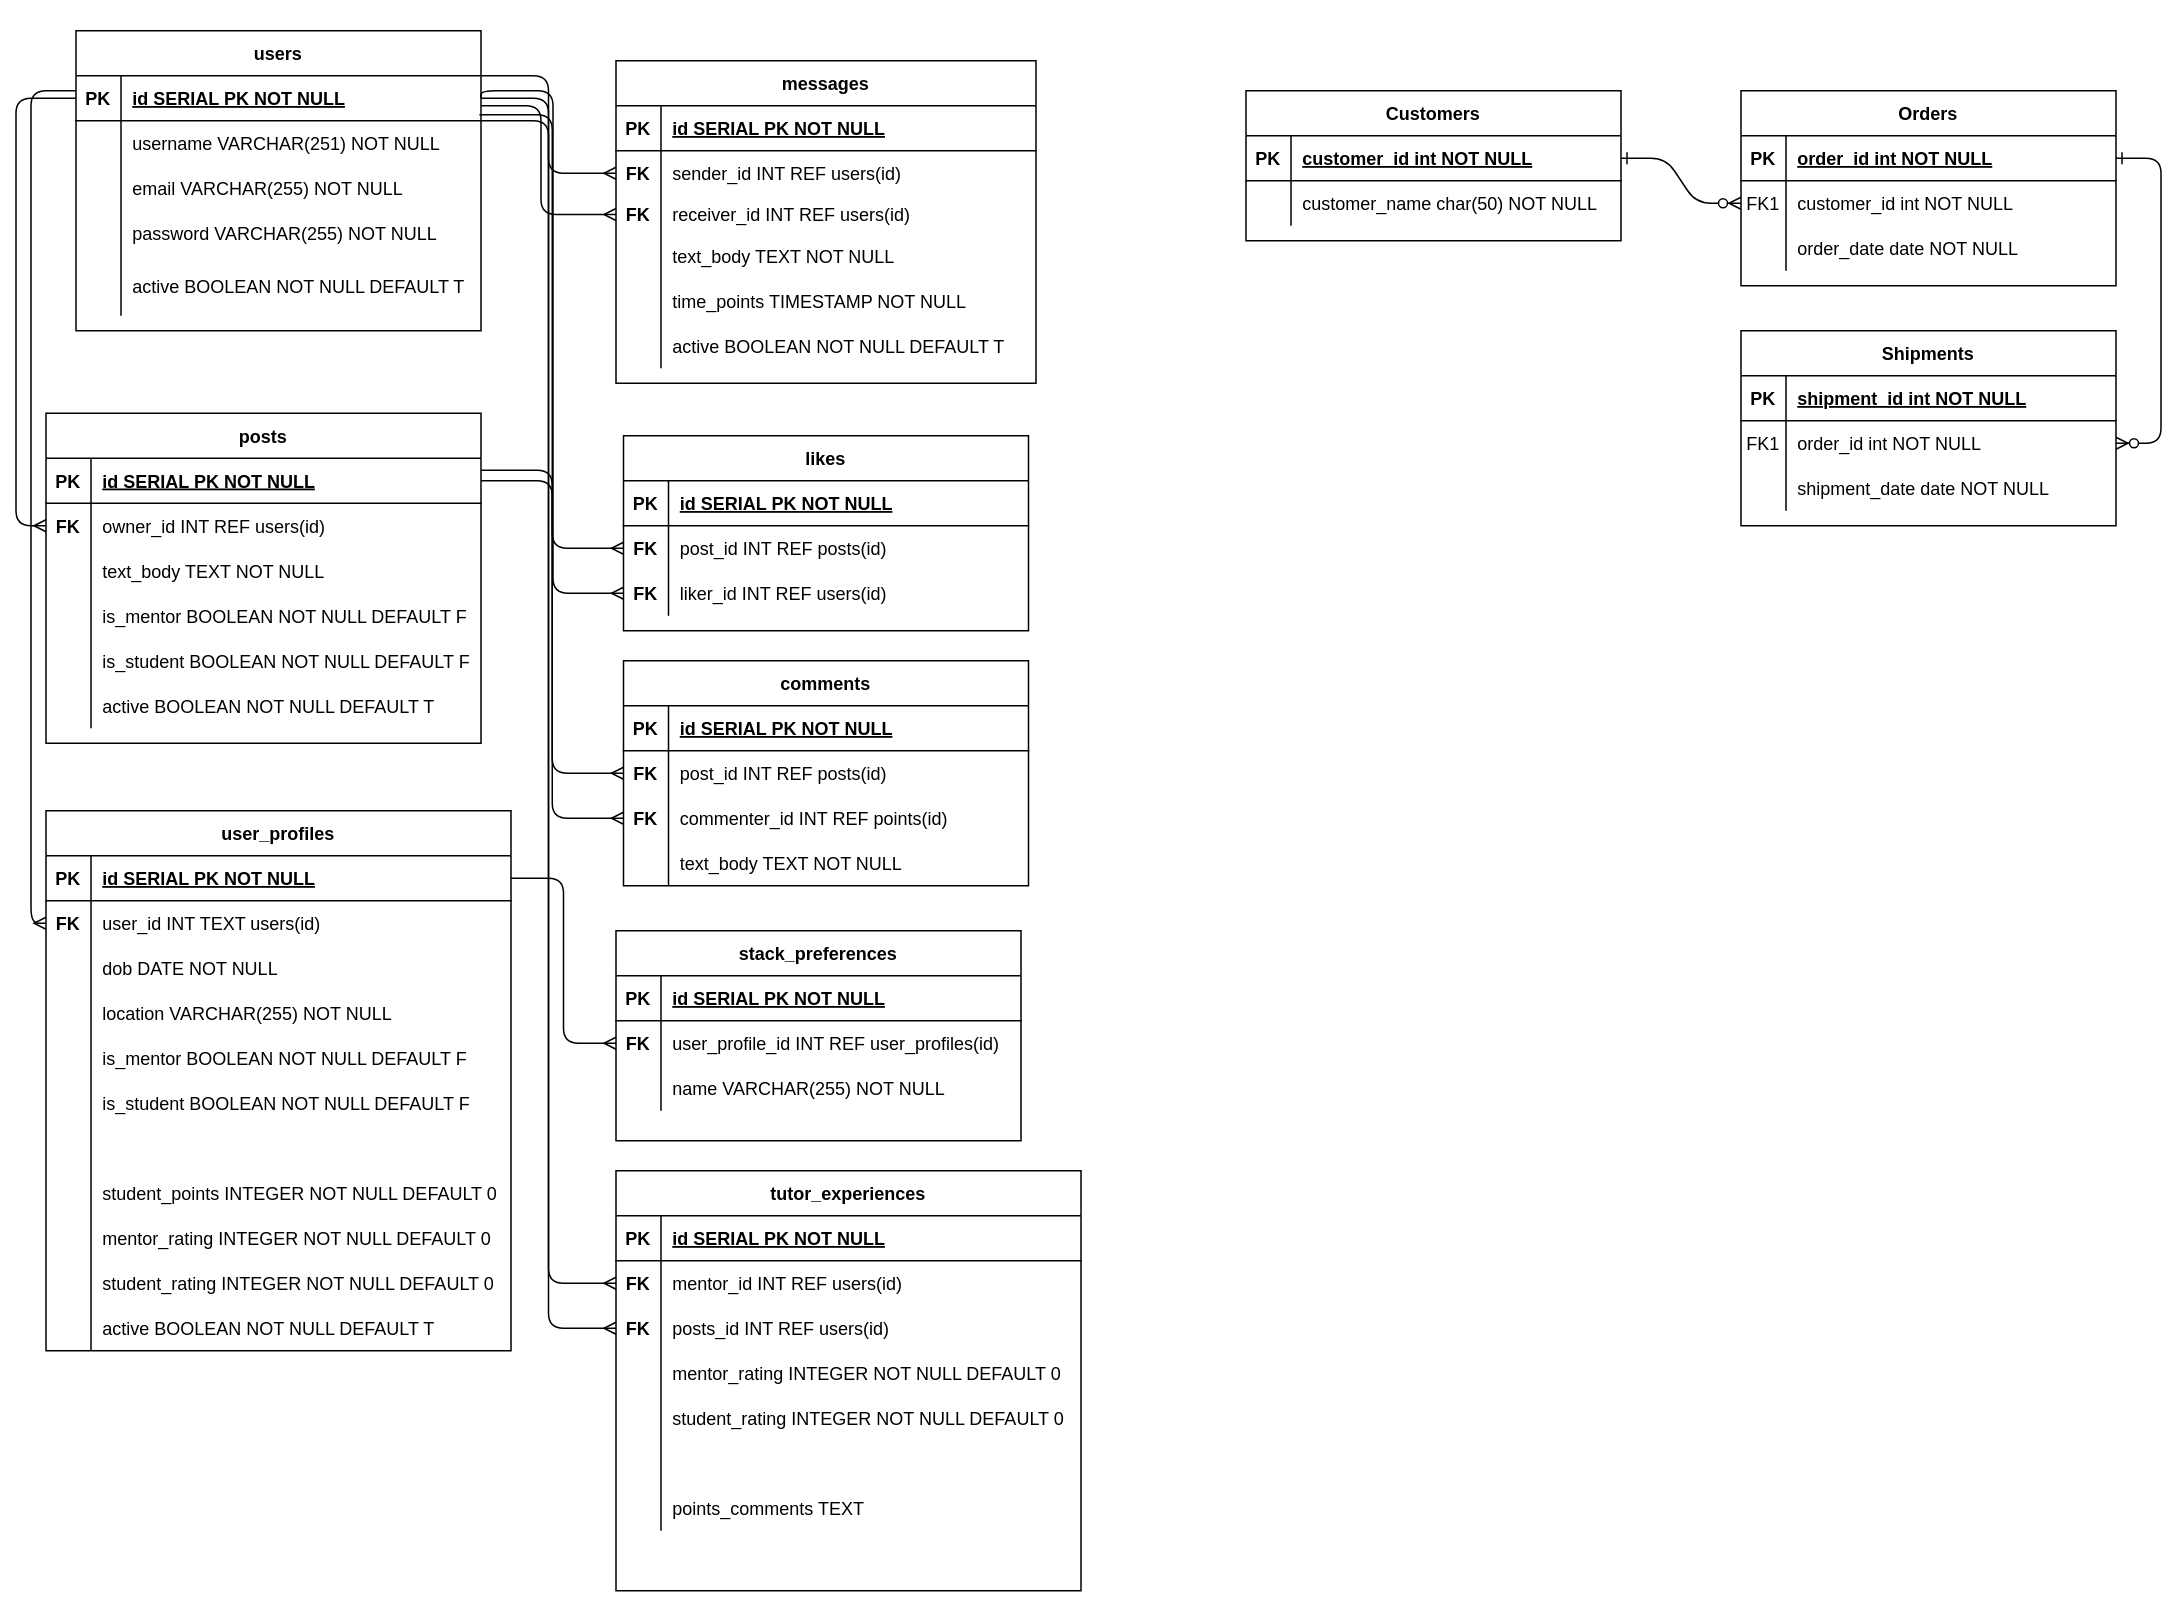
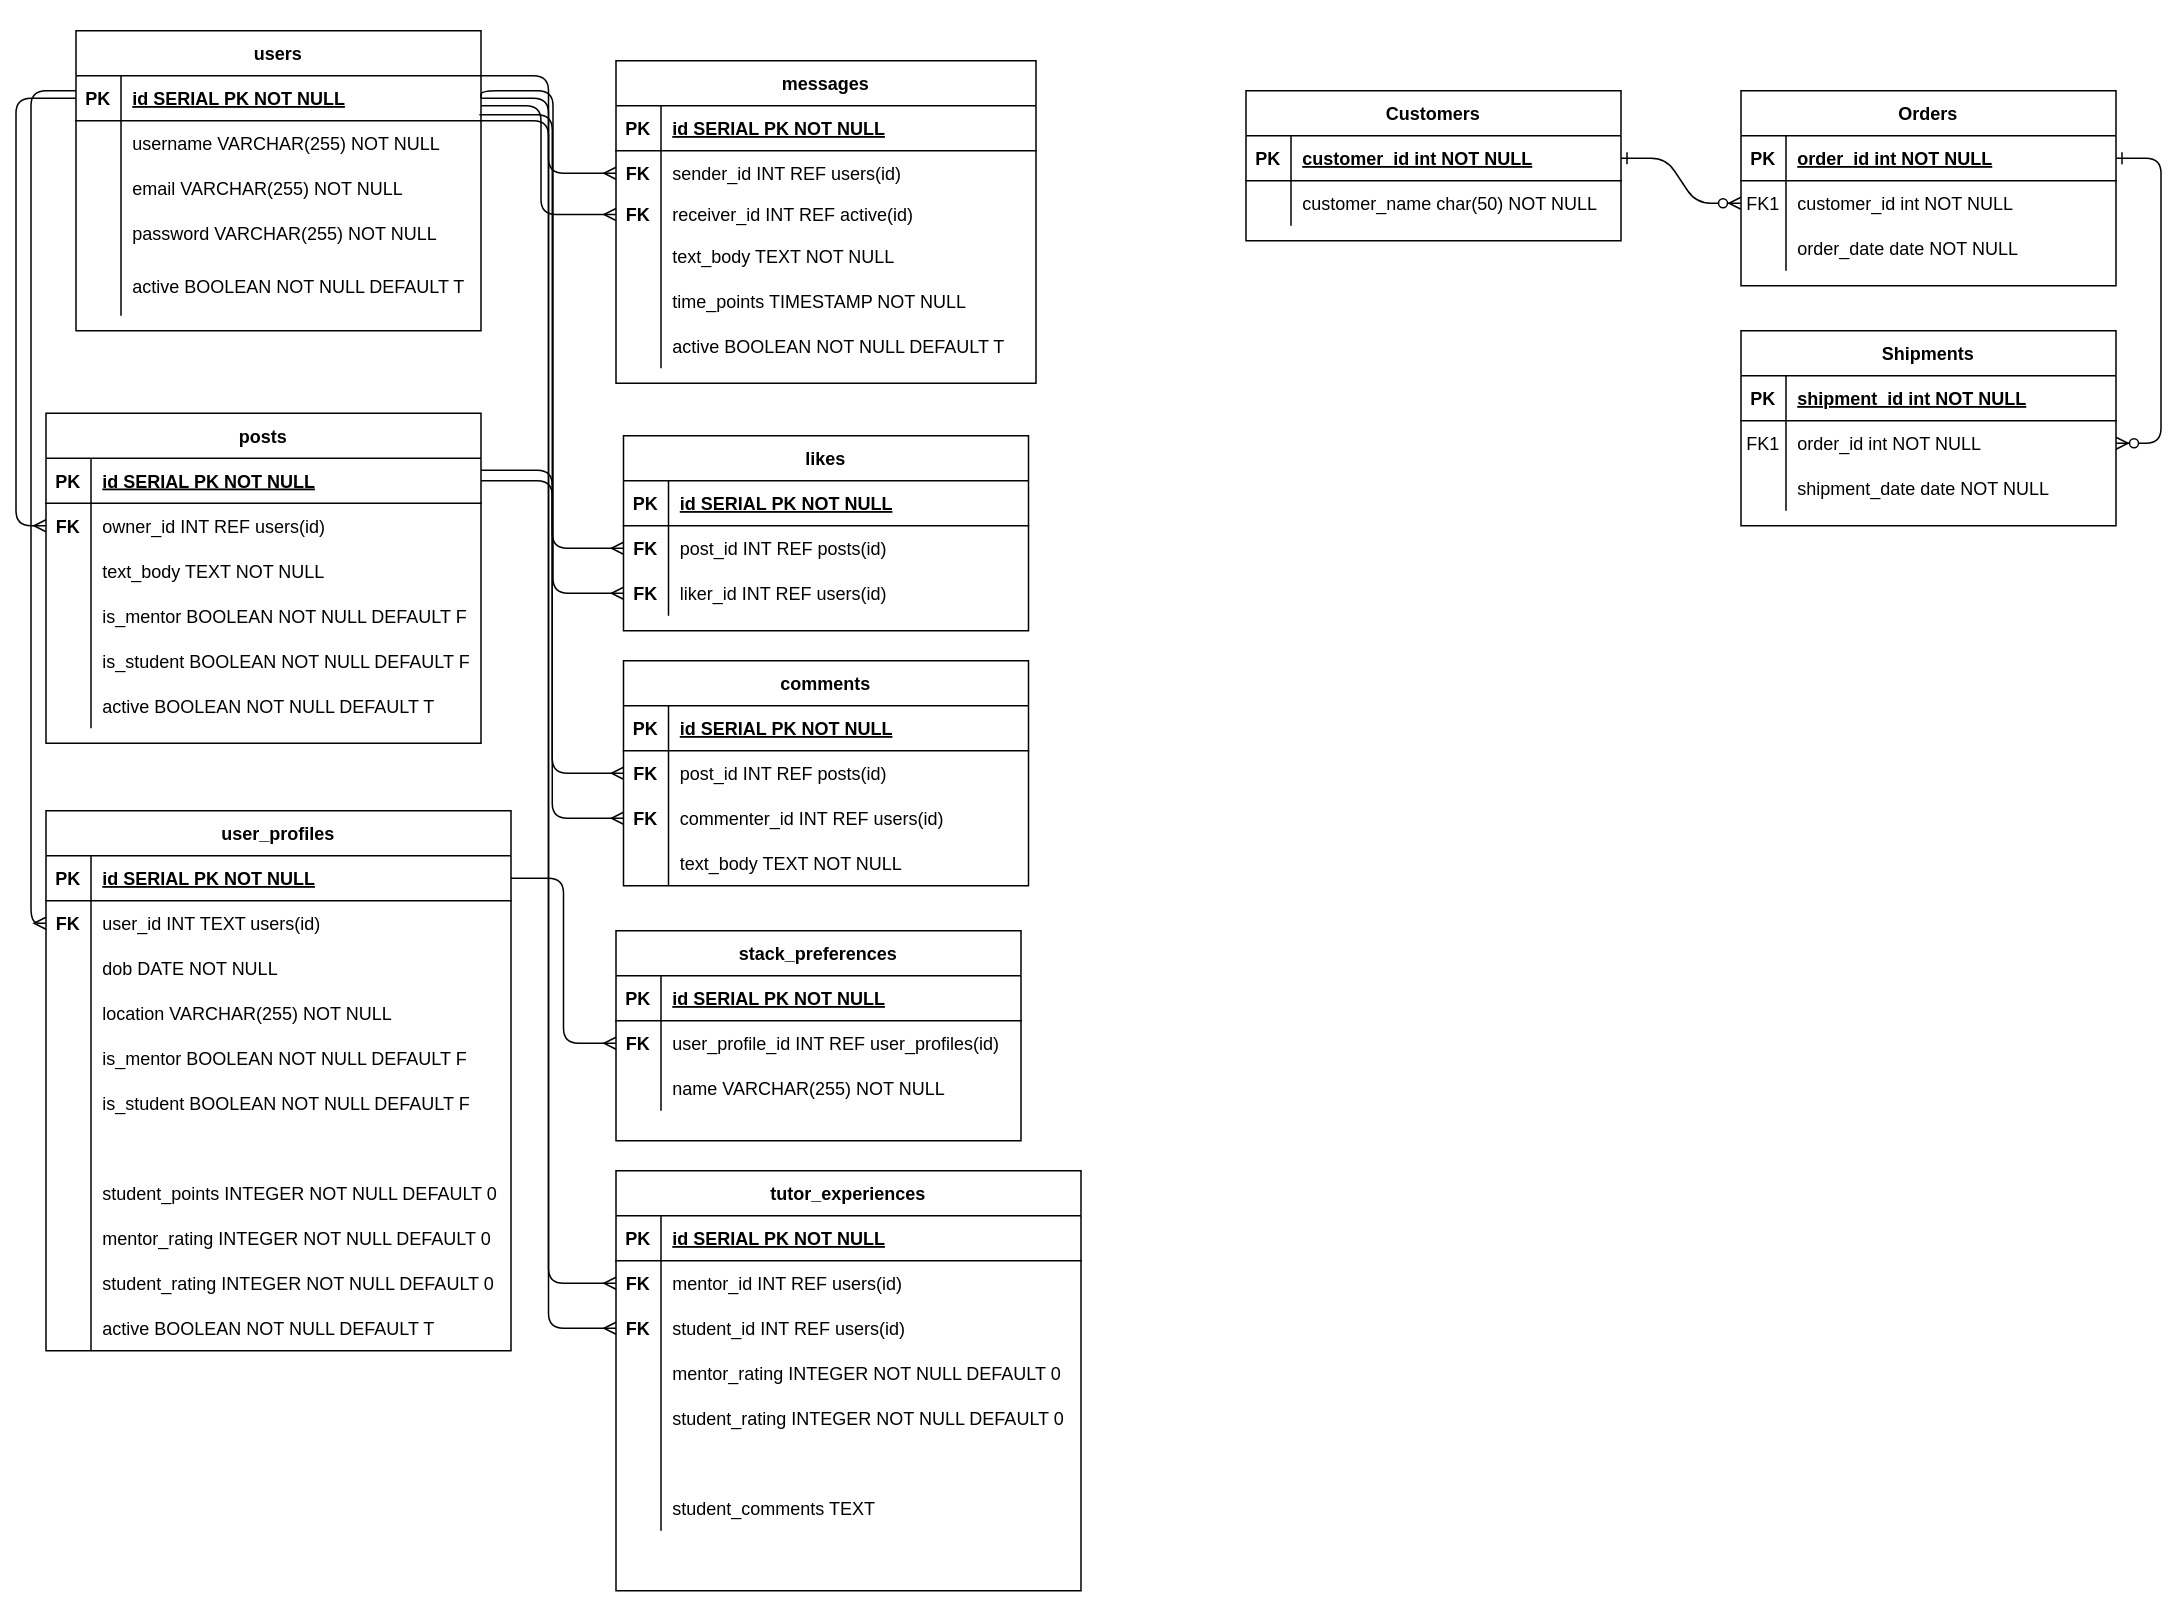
(276, 144) -> (276, 144)
(804, 215) -> (807, 215)
(822, 819) -> (819, 819)
(791, 1329) -> (801, 1329)
(768, 1509) -> (776, 1509)
